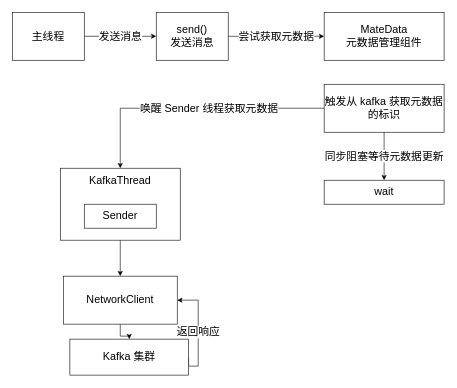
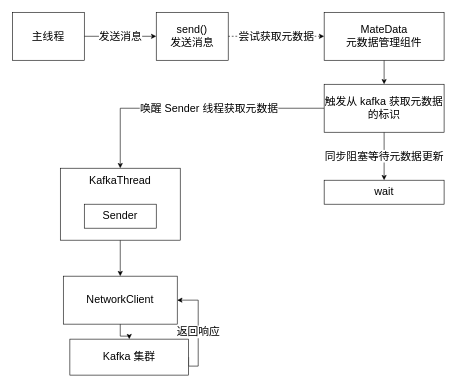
(234, 36) -> (234, 36)
none -> (384, 78)
